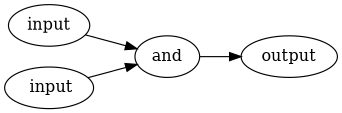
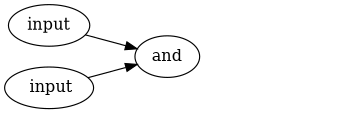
(289, 57) -> none
